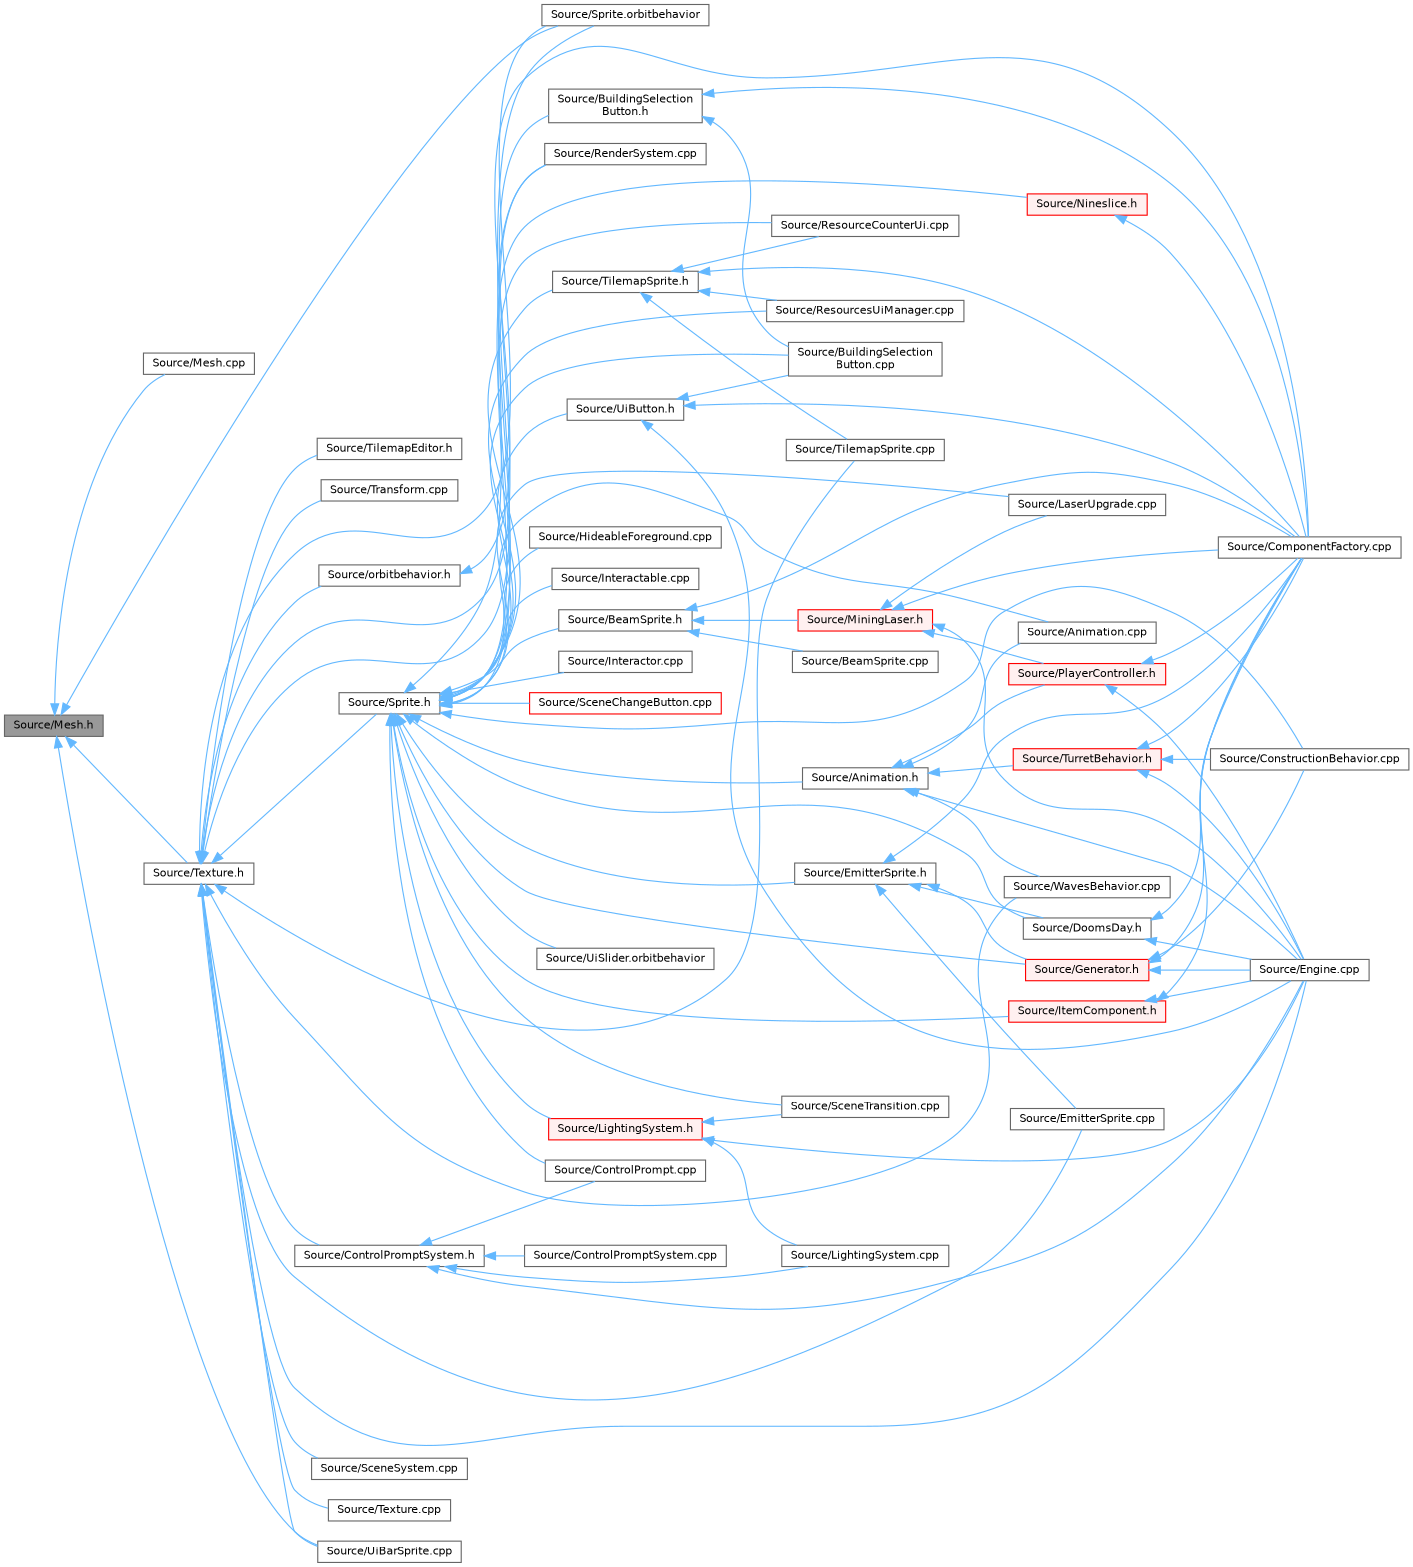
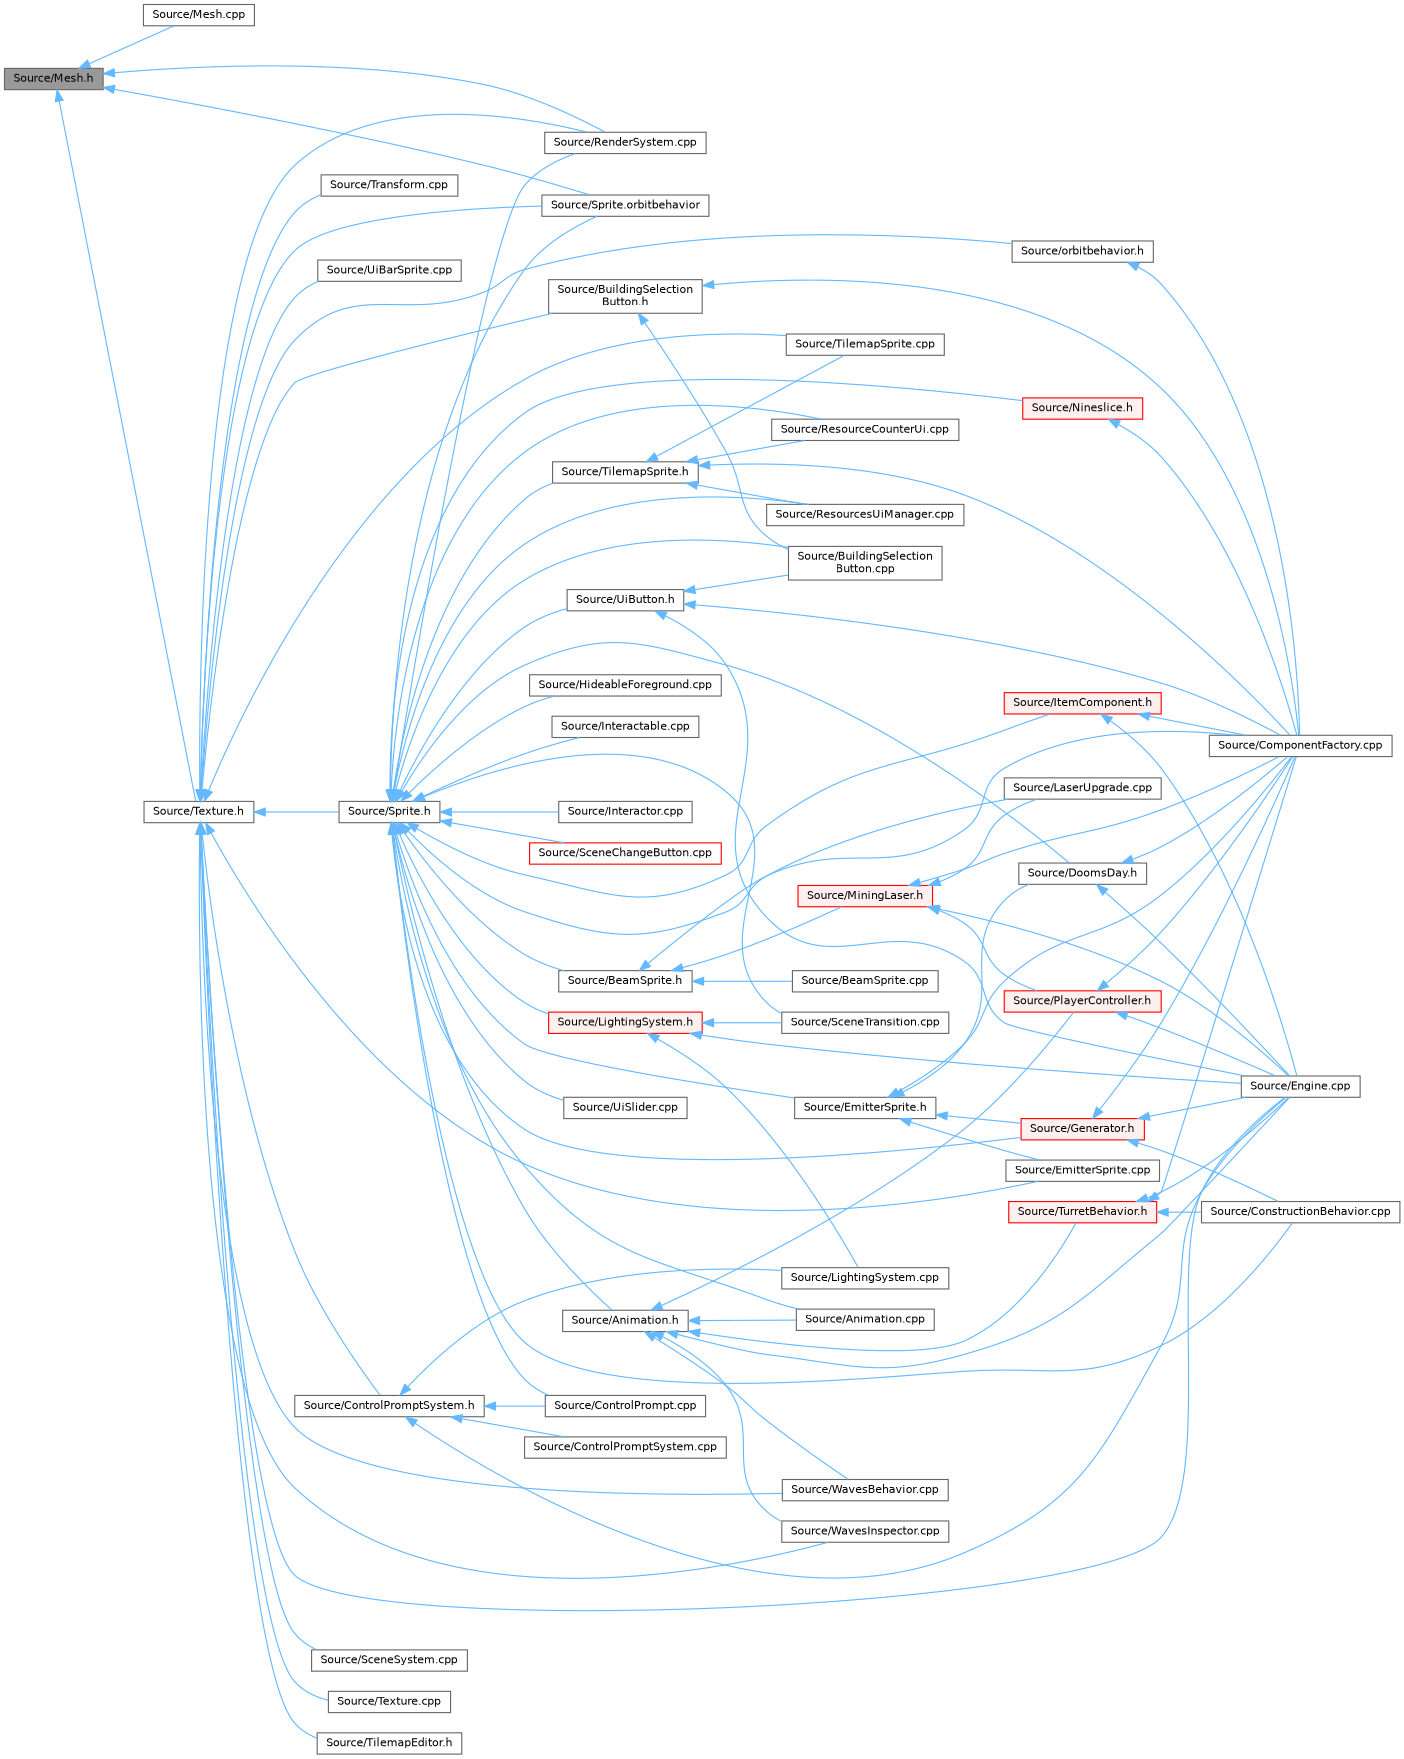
(625, 959) -> (625, 1108)
(144, 1165) -> (365, 69)
none -> (865, 1532)
